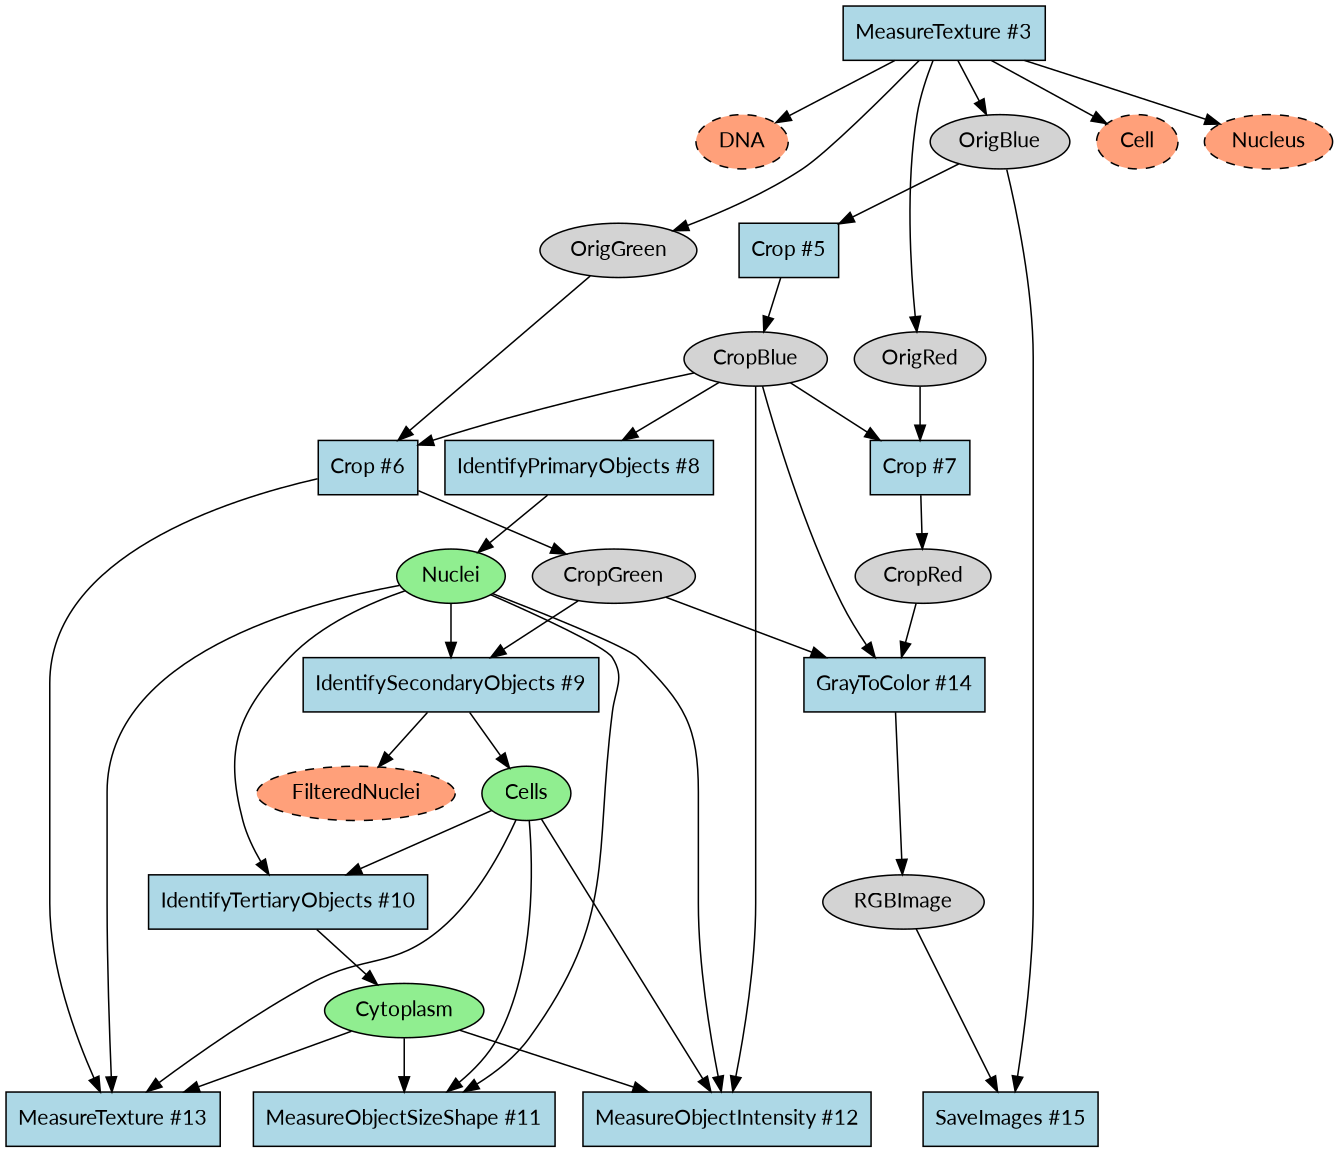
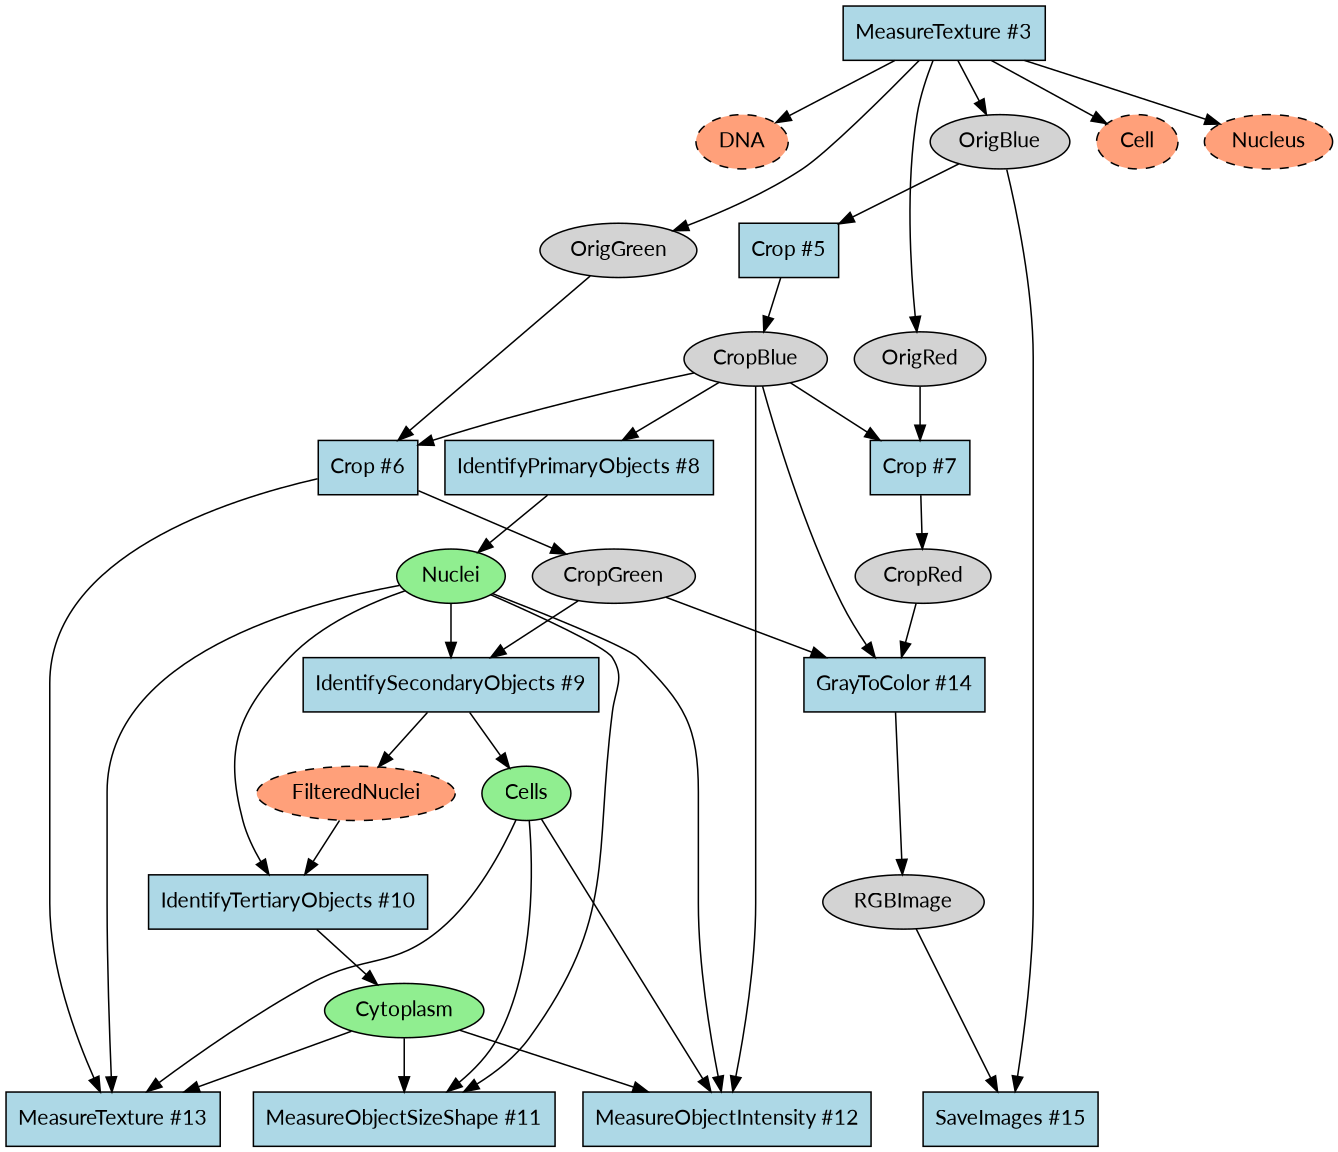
(426, 840) -> (326, 841)
